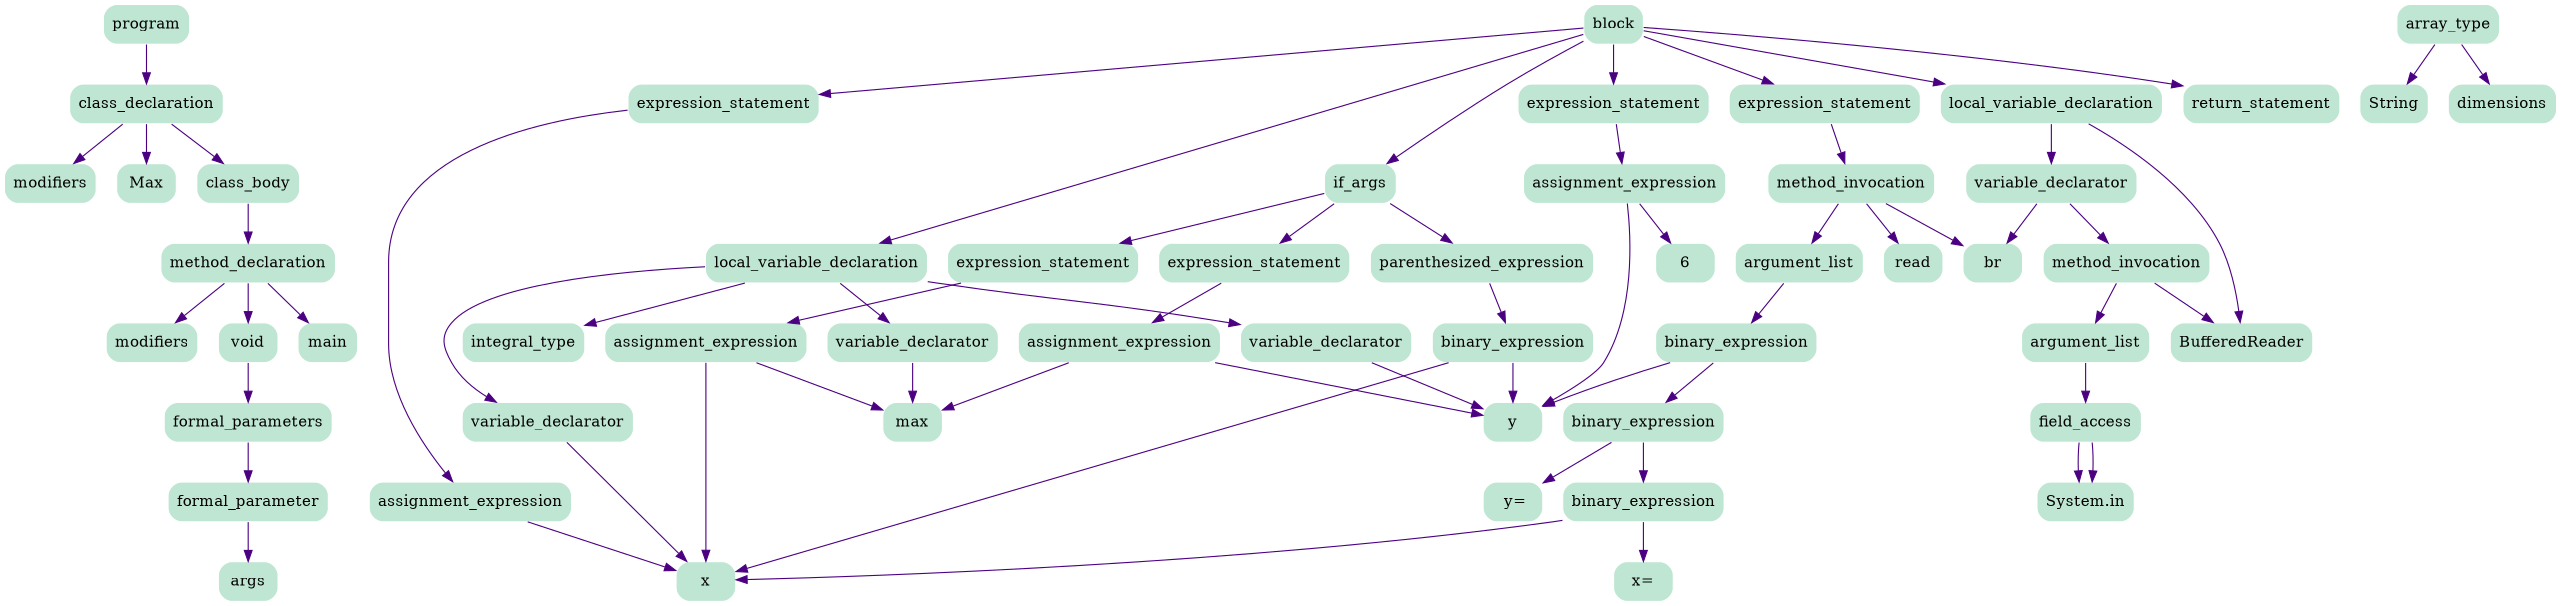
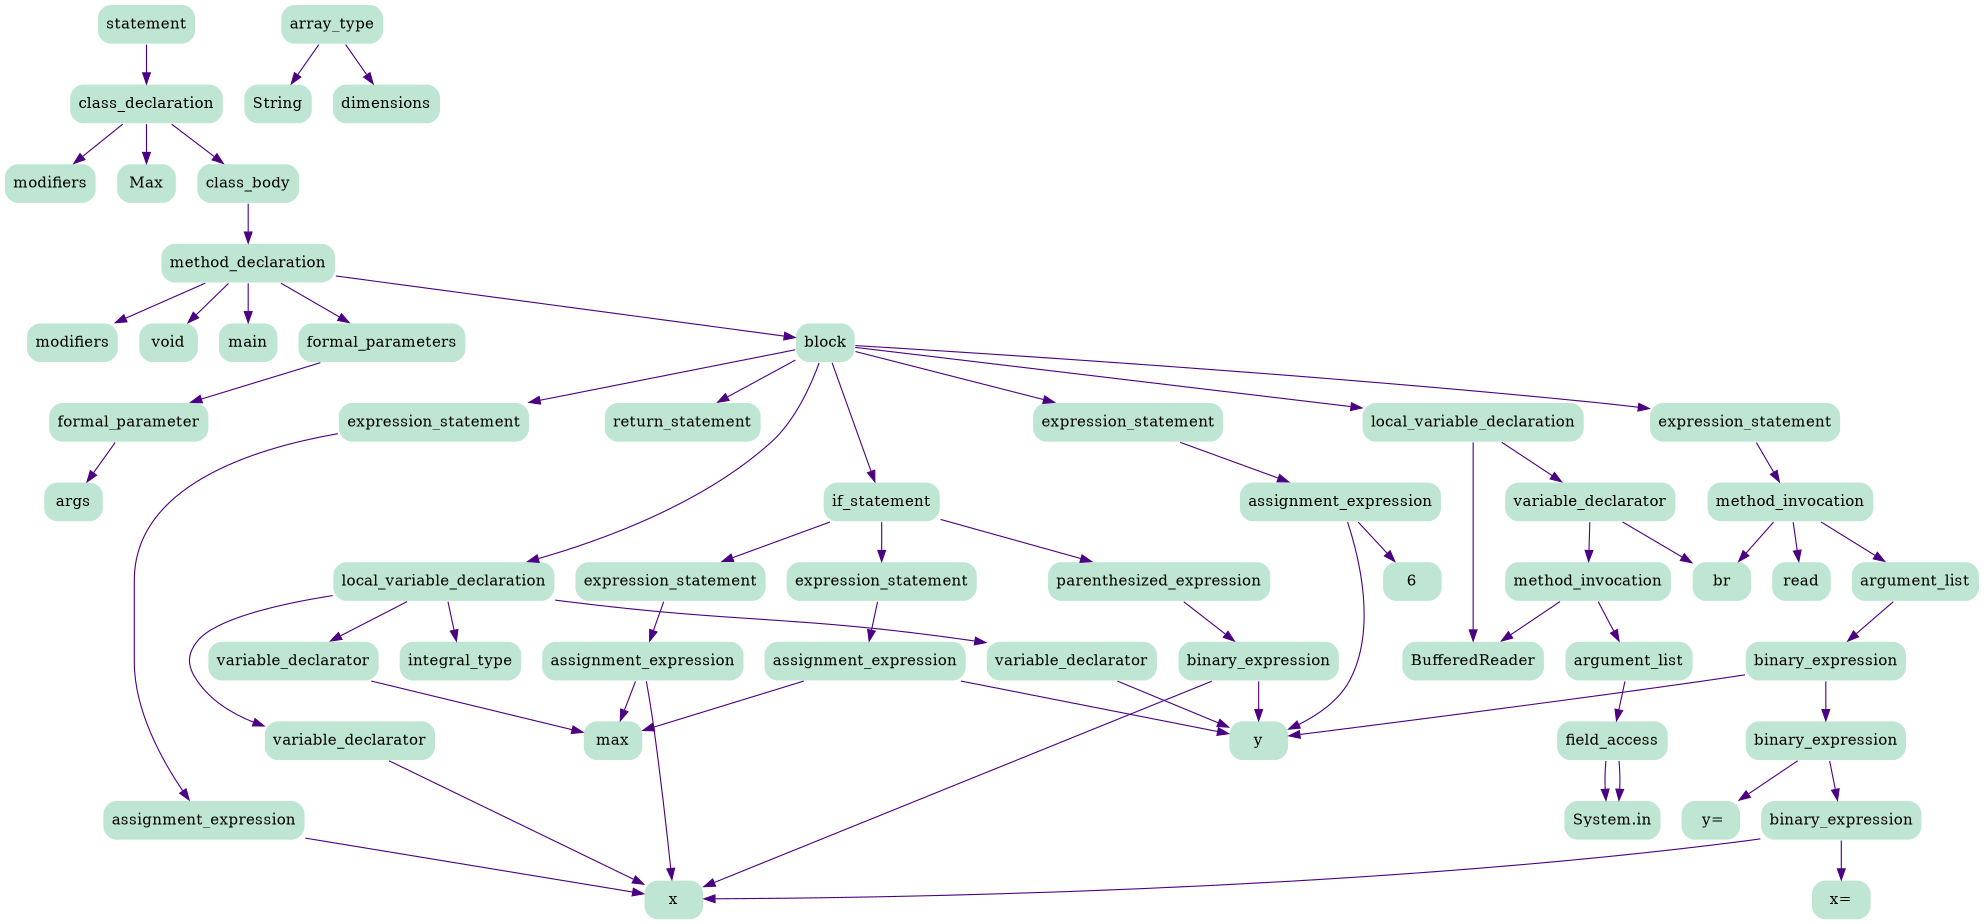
(146, 24) -> (146, 24)
(1360, 184) -> (882, 502)
none -> (560, 306)
(248, 377) -> (310, 300)
